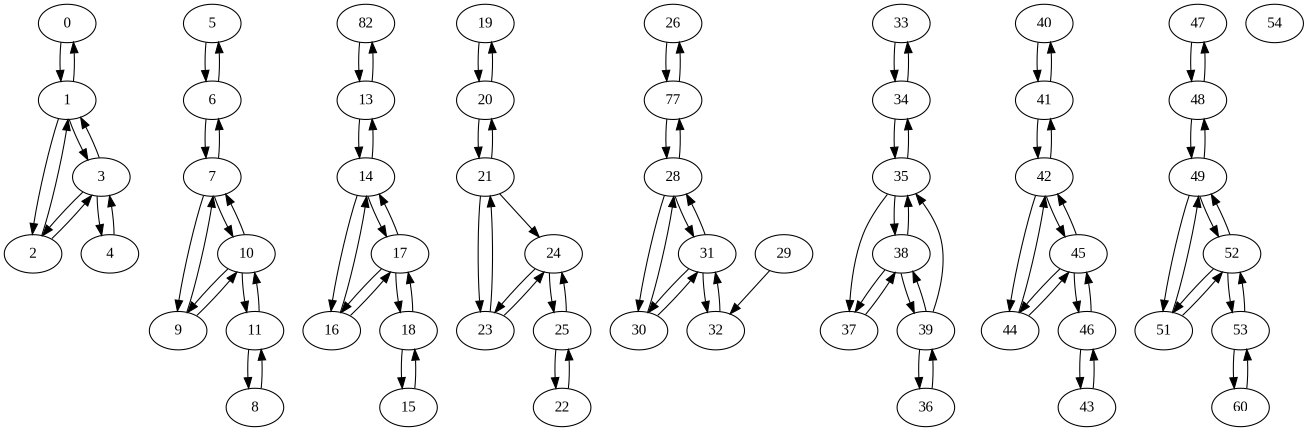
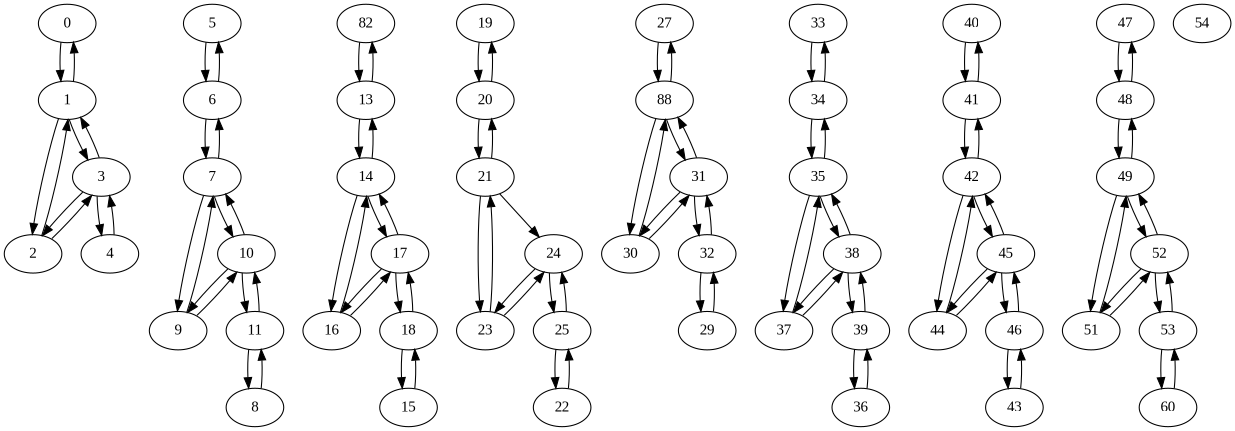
(673, 23) -> none
(673, 100) -> (665, 23)
(673, 177) -> (665, 100)
(943, 255) -> (807, 260)
none -> (700, 287)
